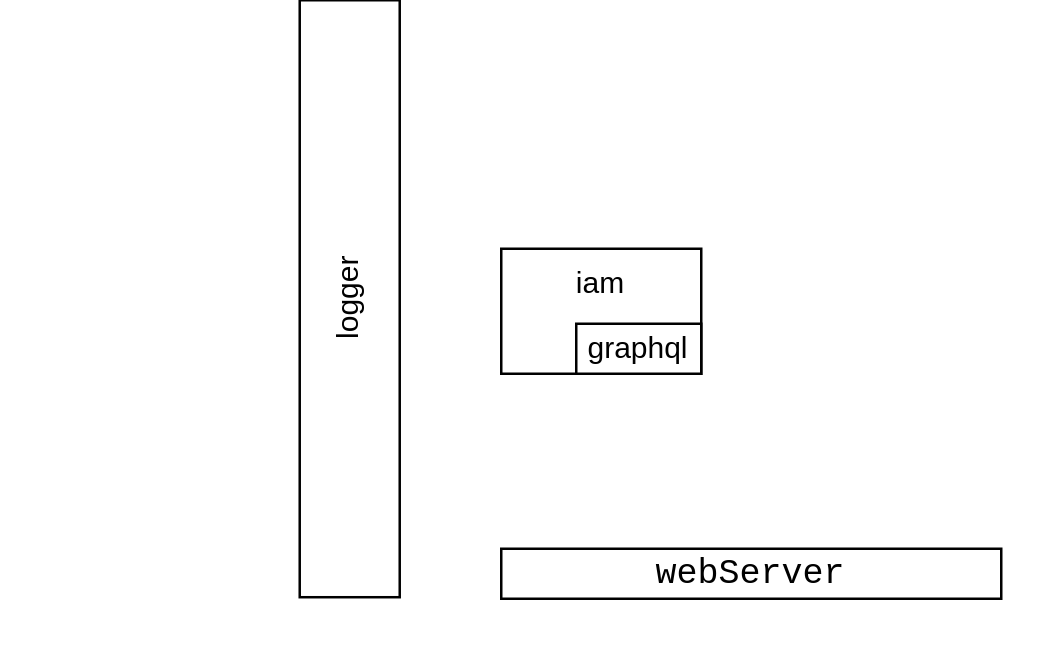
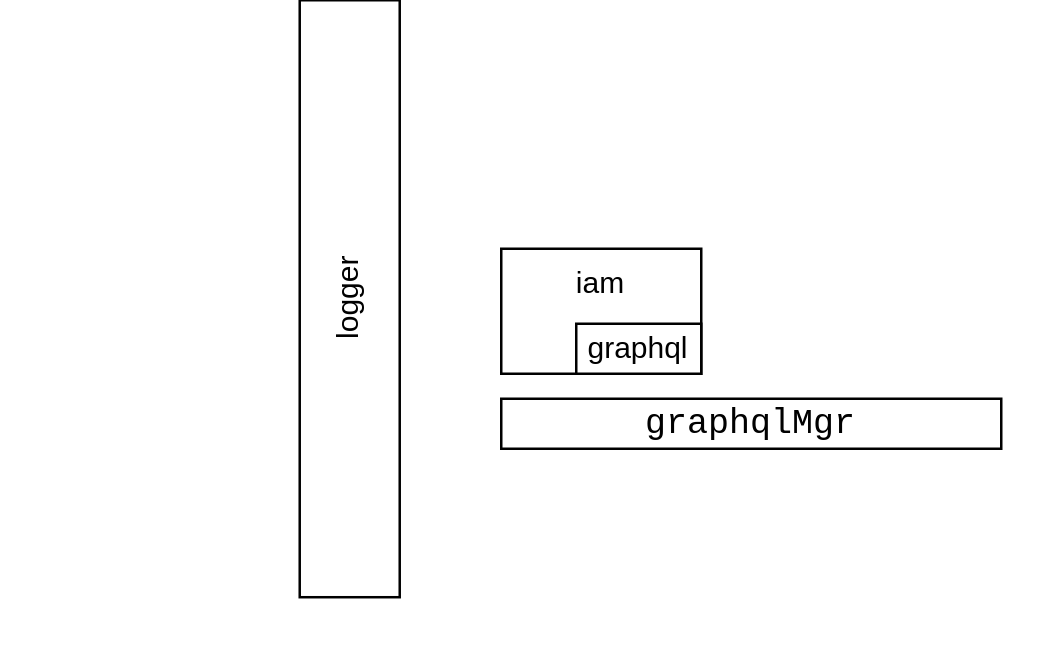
none -> (751, 424)
(751, 574) -> none
